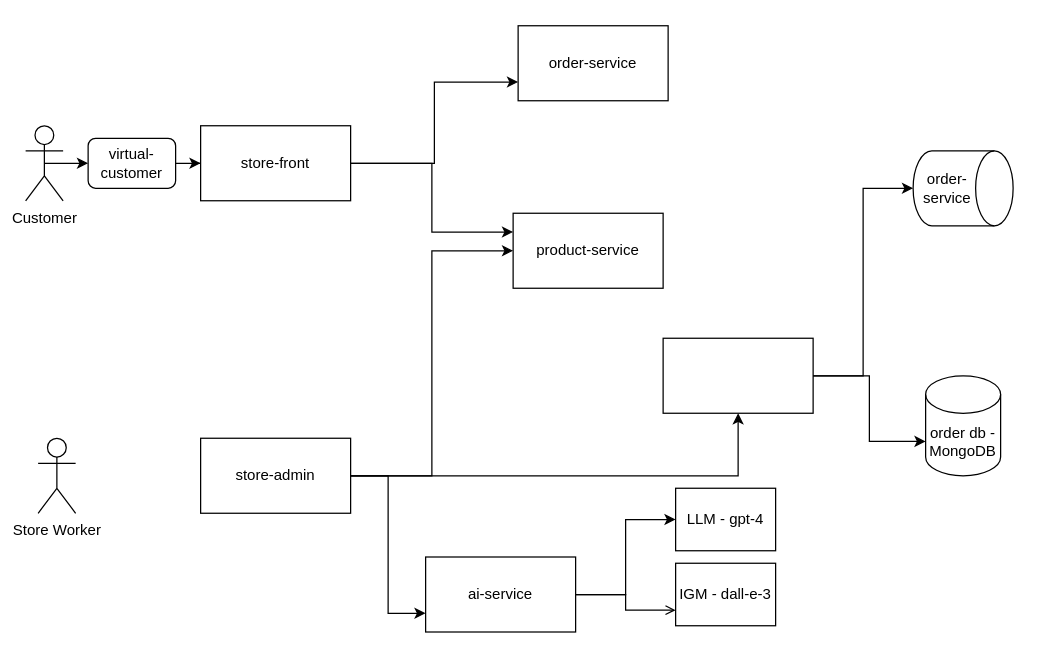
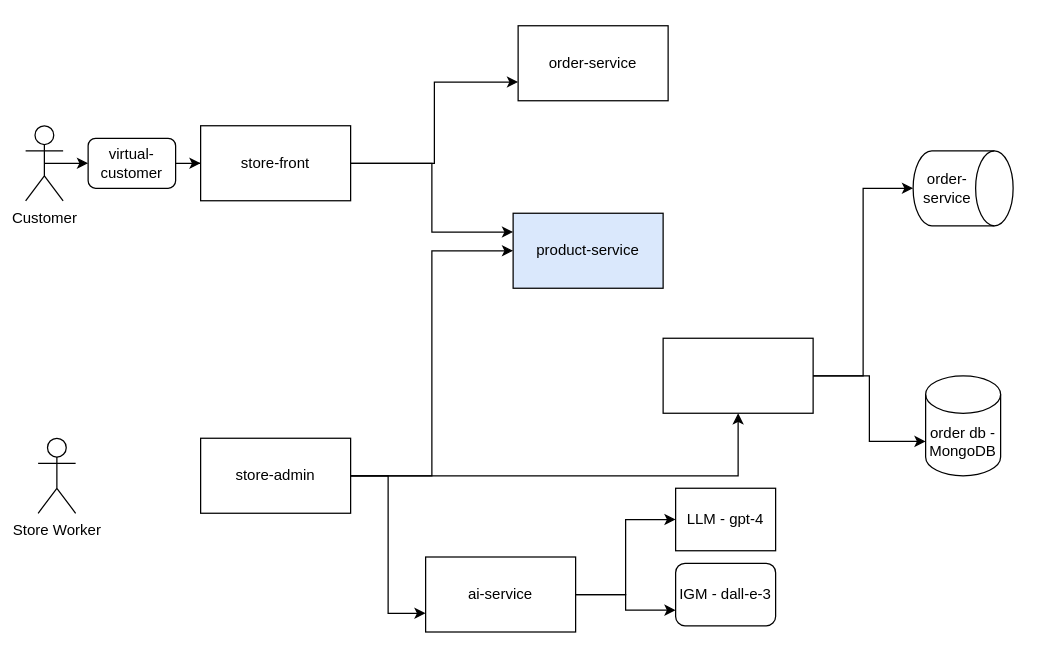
(588, 251) -> (588, 251)
(726, 594) -> (726, 594)
(667, 610) -> (666, 610)
